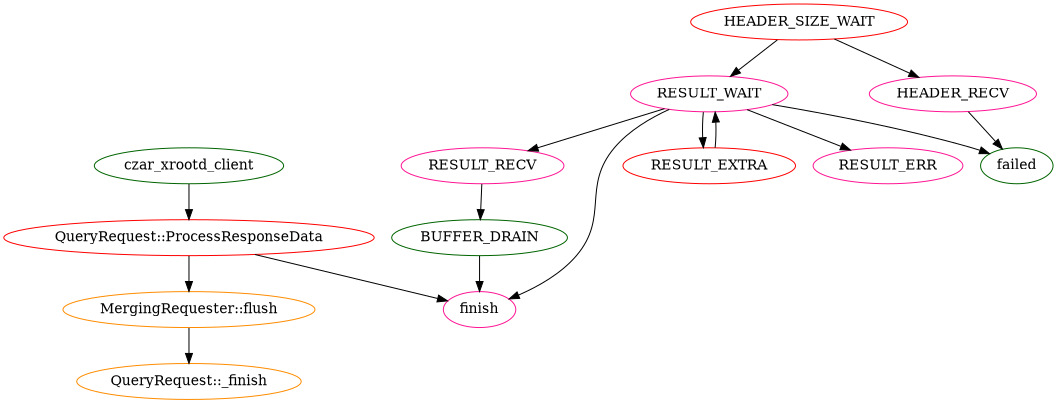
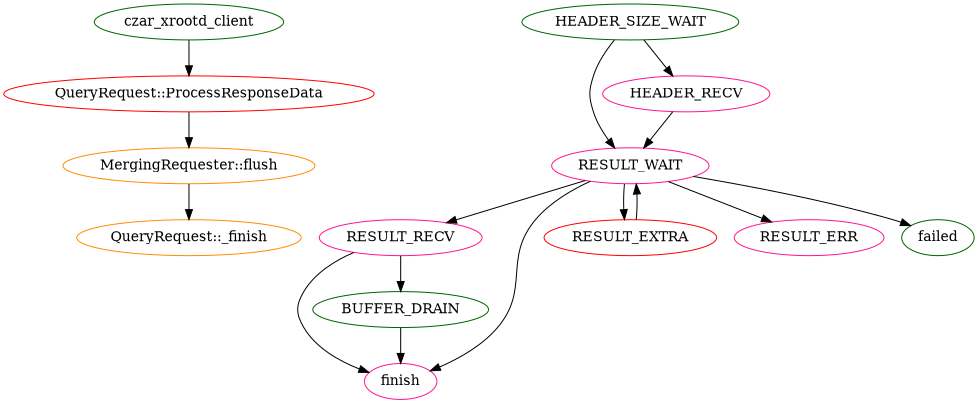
(799, 22) -> (630, 22)
(982, 127) -> (661, 126)
(346, 277) -> (298, 313)
